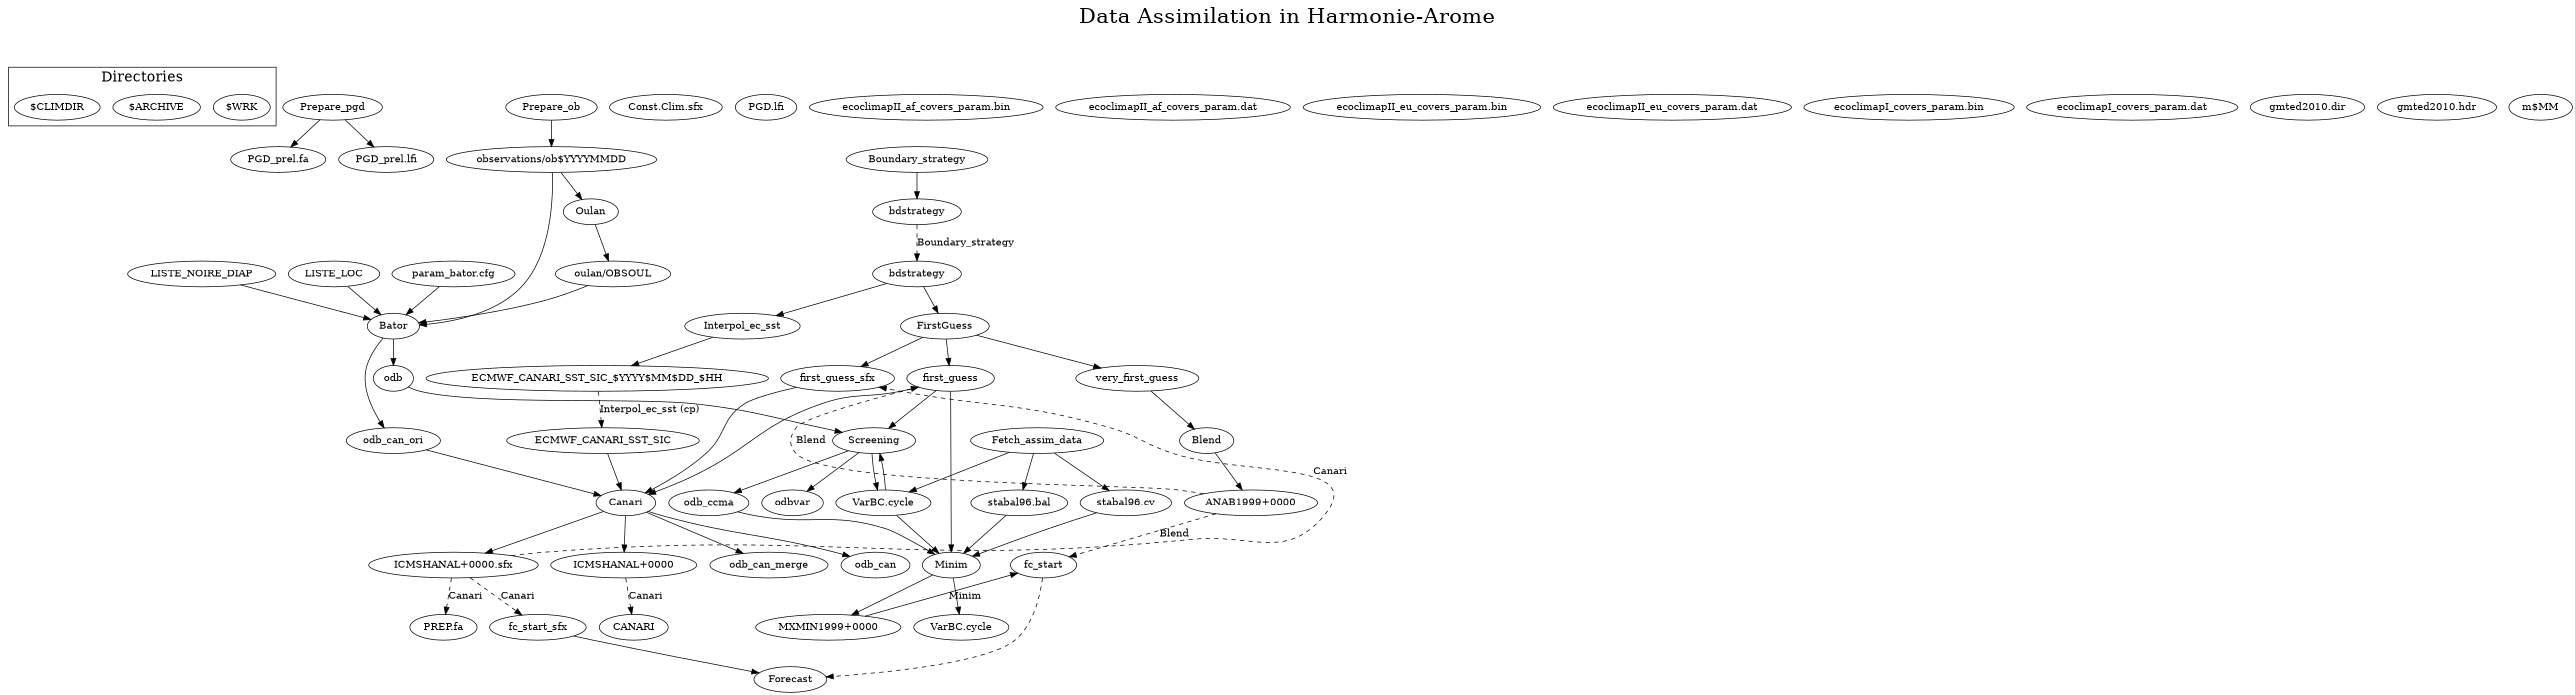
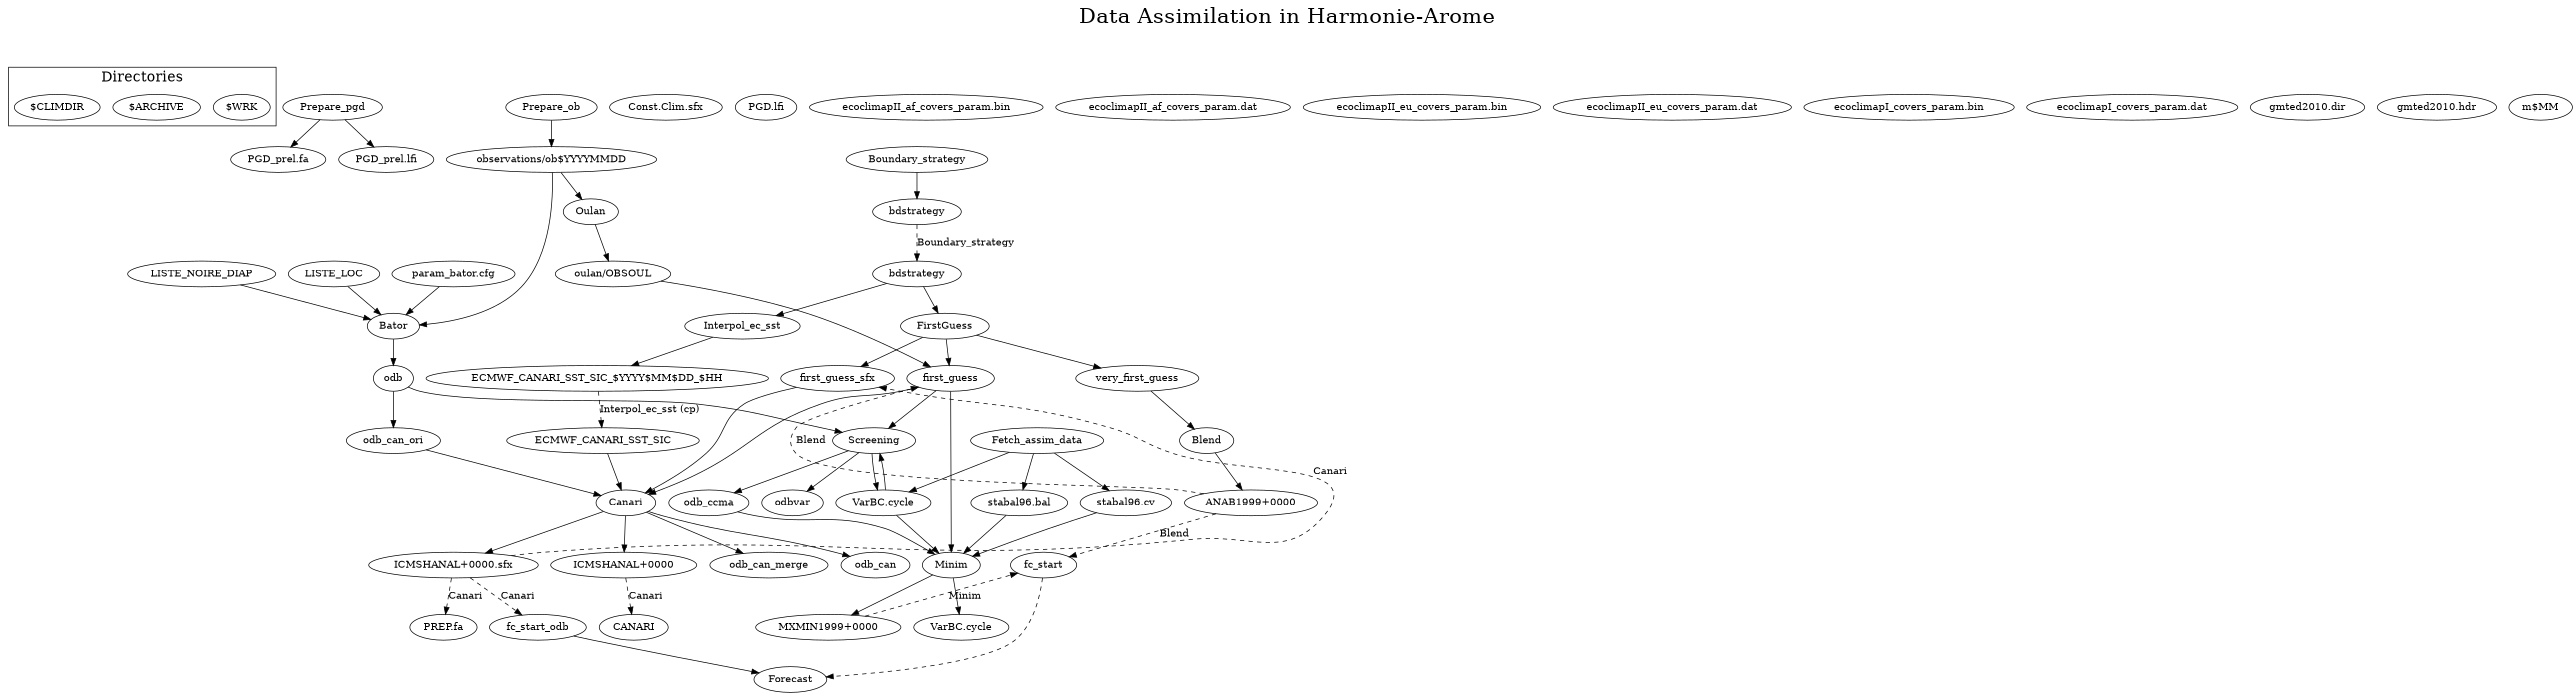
(508, 309) -> (783, 306)
(365, 379) -> (393, 406)
(938, 596) -> (938, 596)
(538, 627) -> (538, 627)
